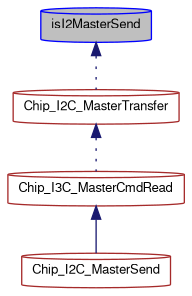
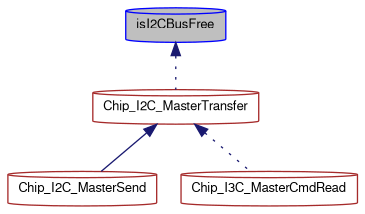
(96, 25) -> (176, 25)
(96, 236) -> (124, 152)
